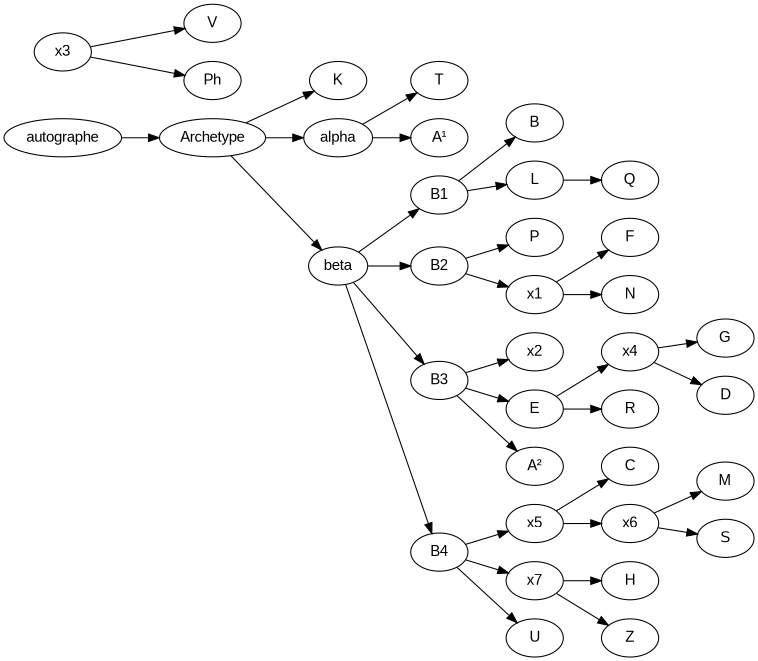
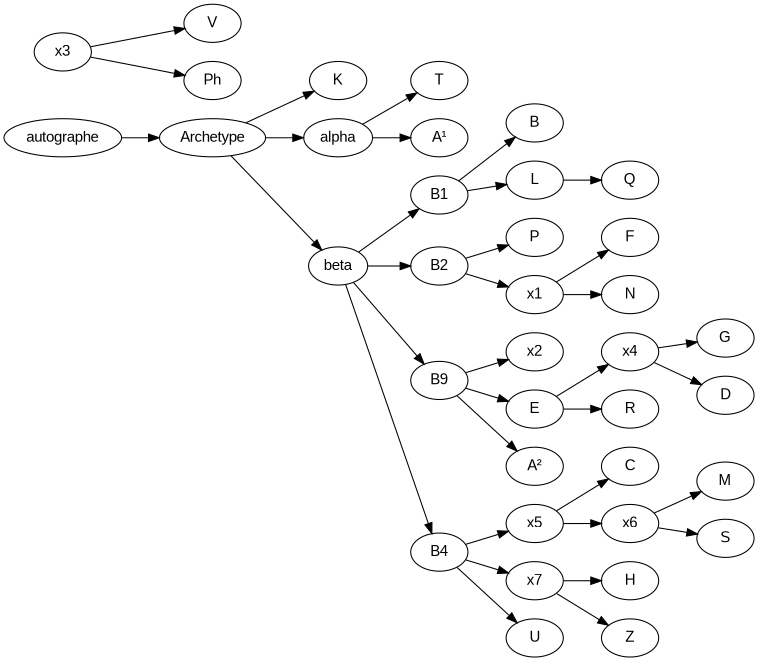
(439, 380) -> (439, 380)
